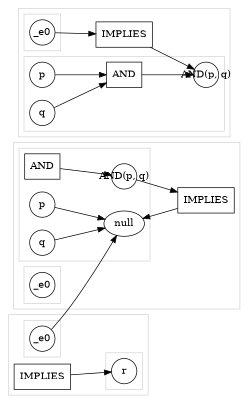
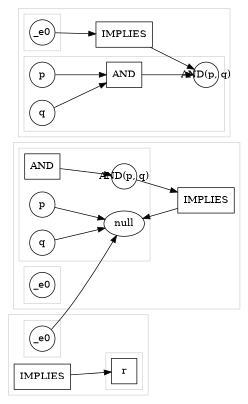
(124, 371) -> (124, 371)
